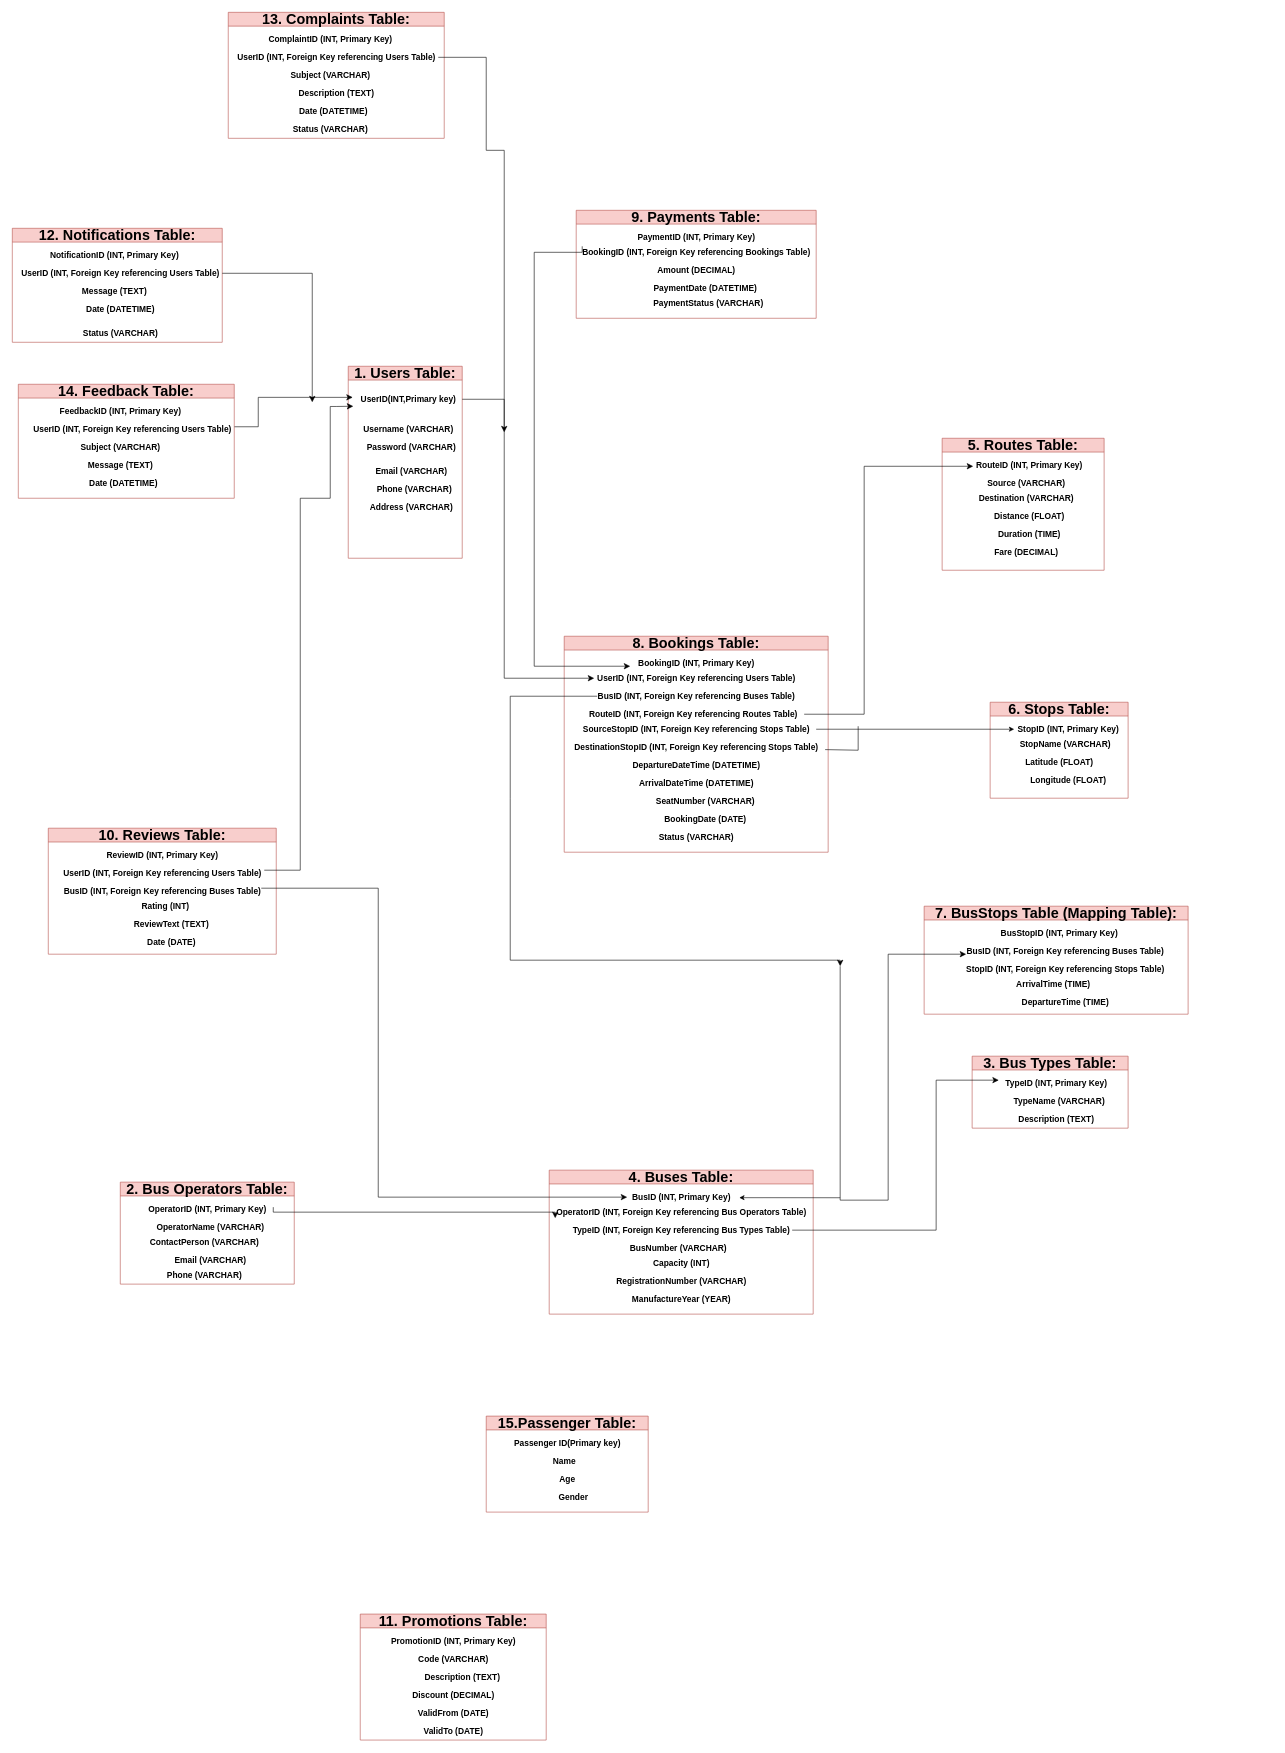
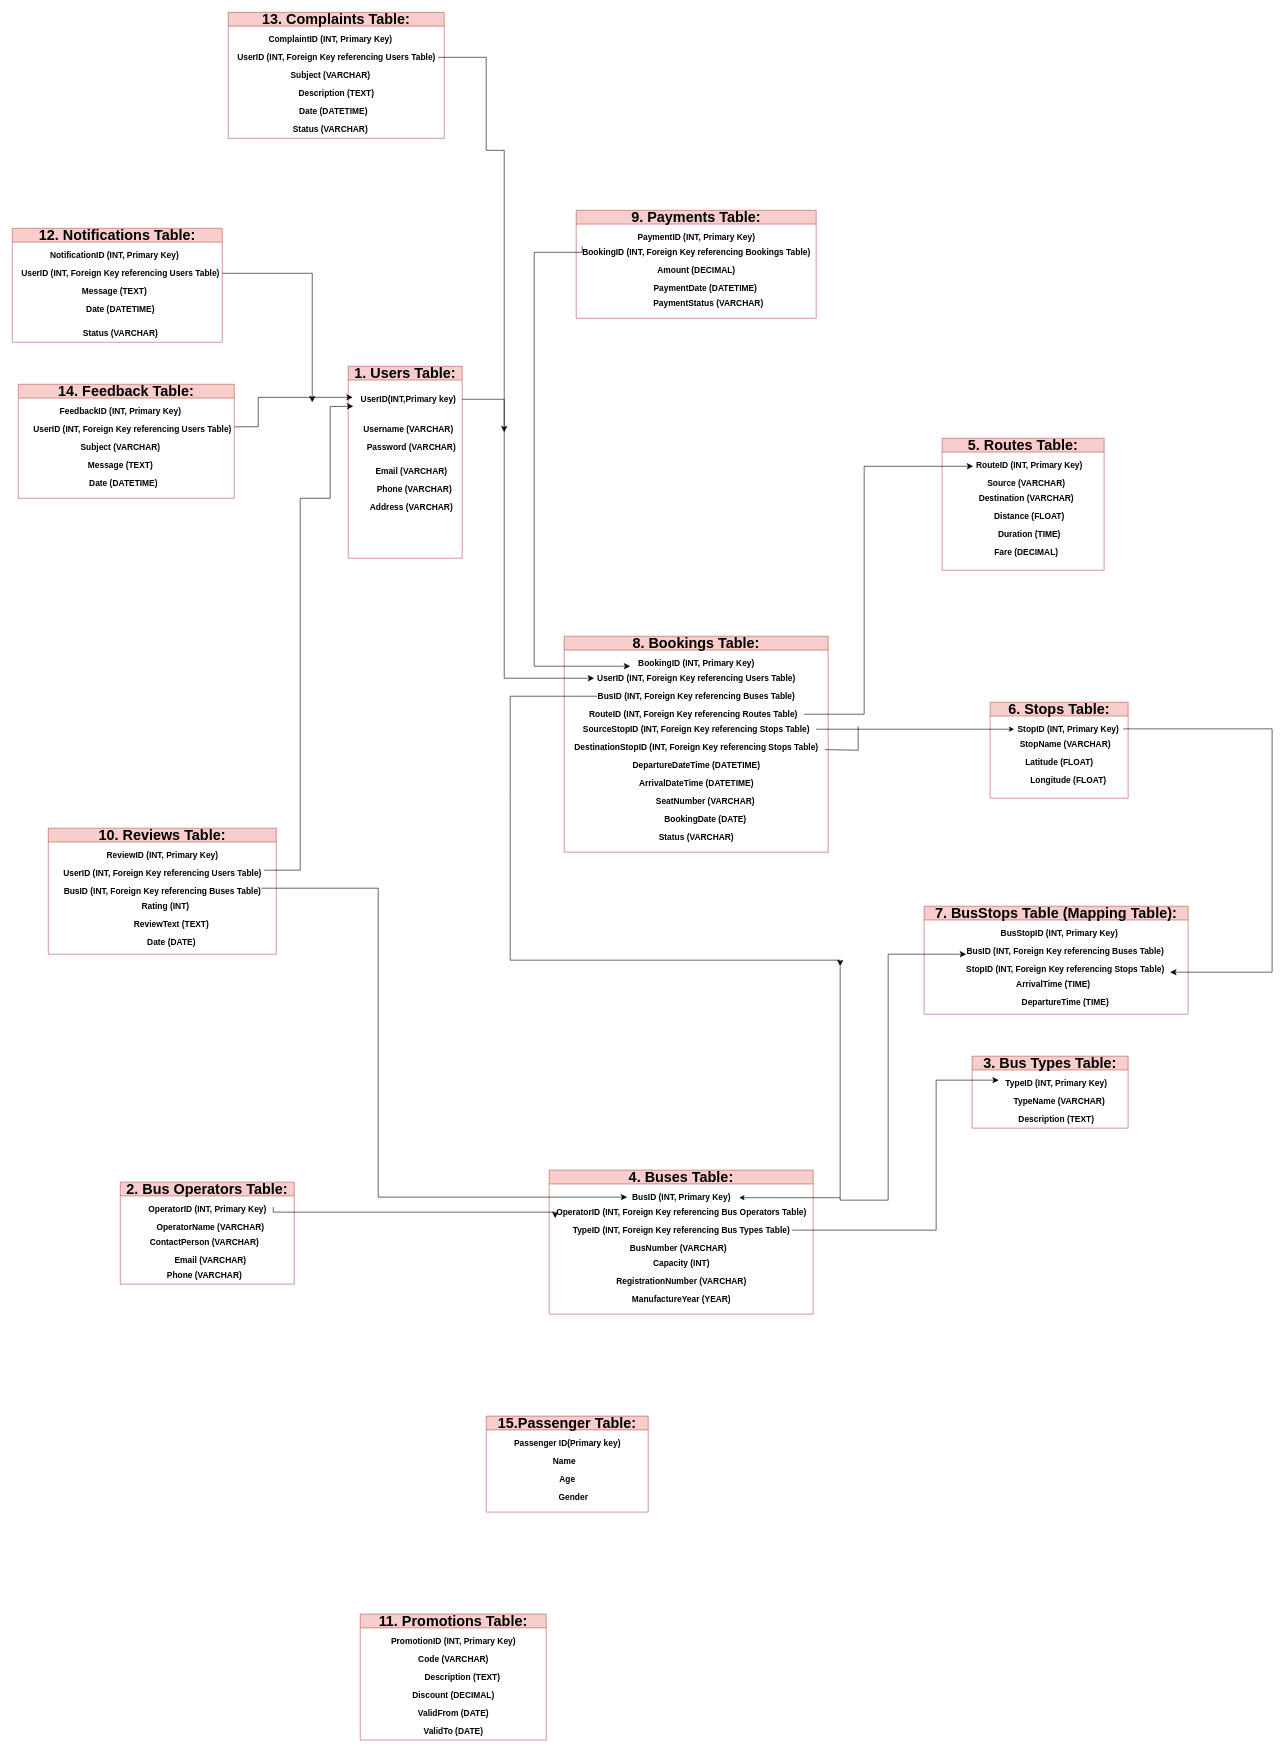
none -> (1176, 972)
